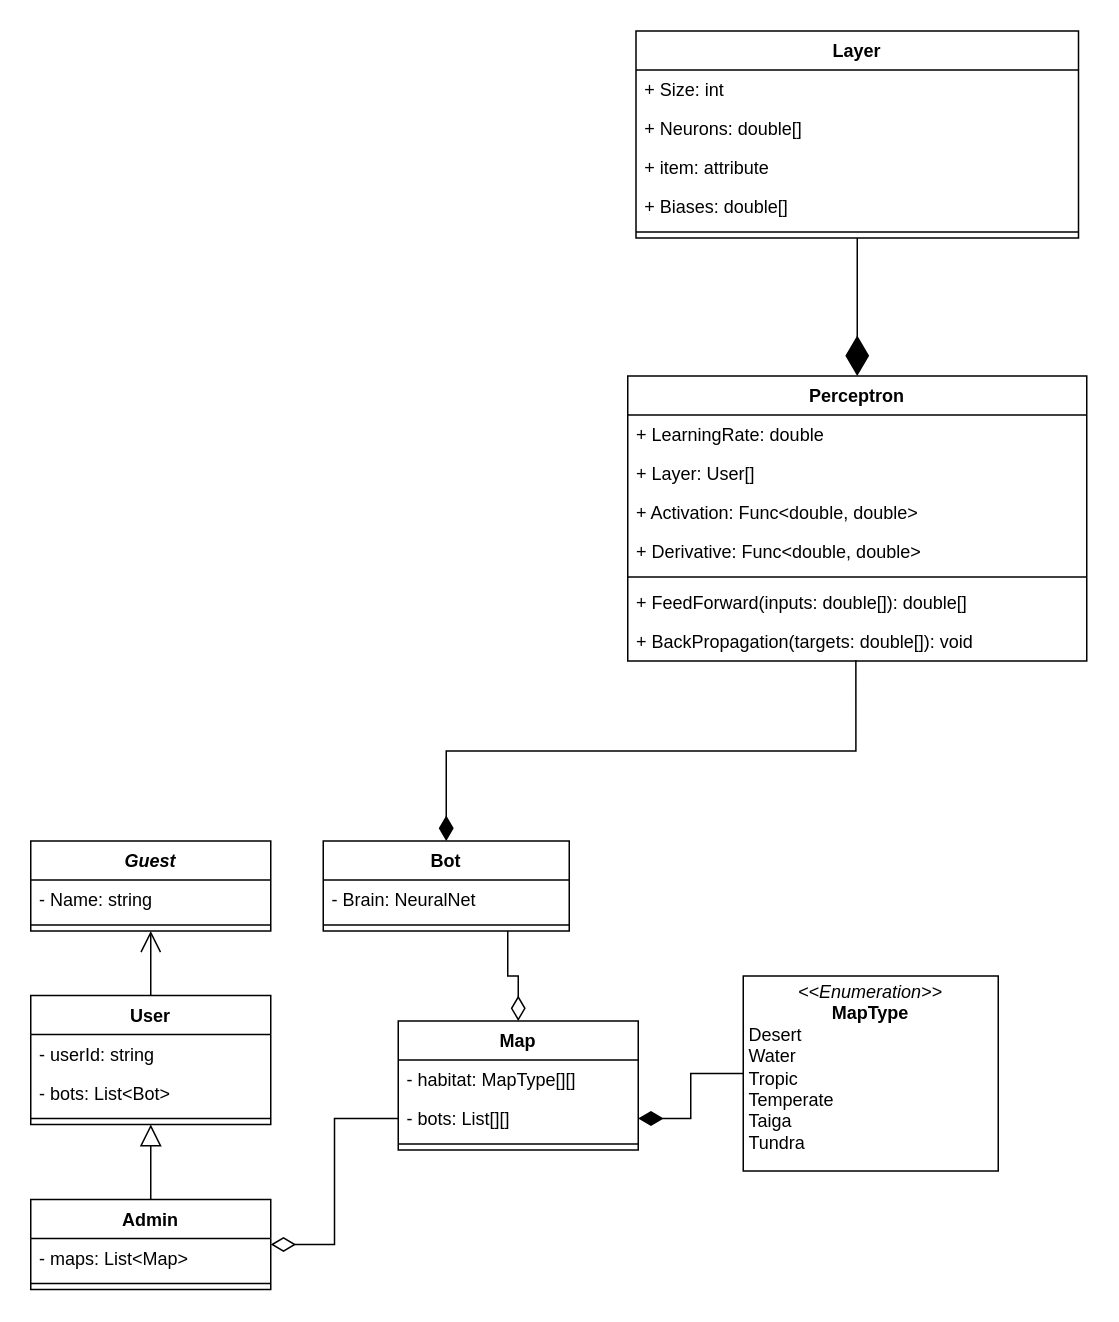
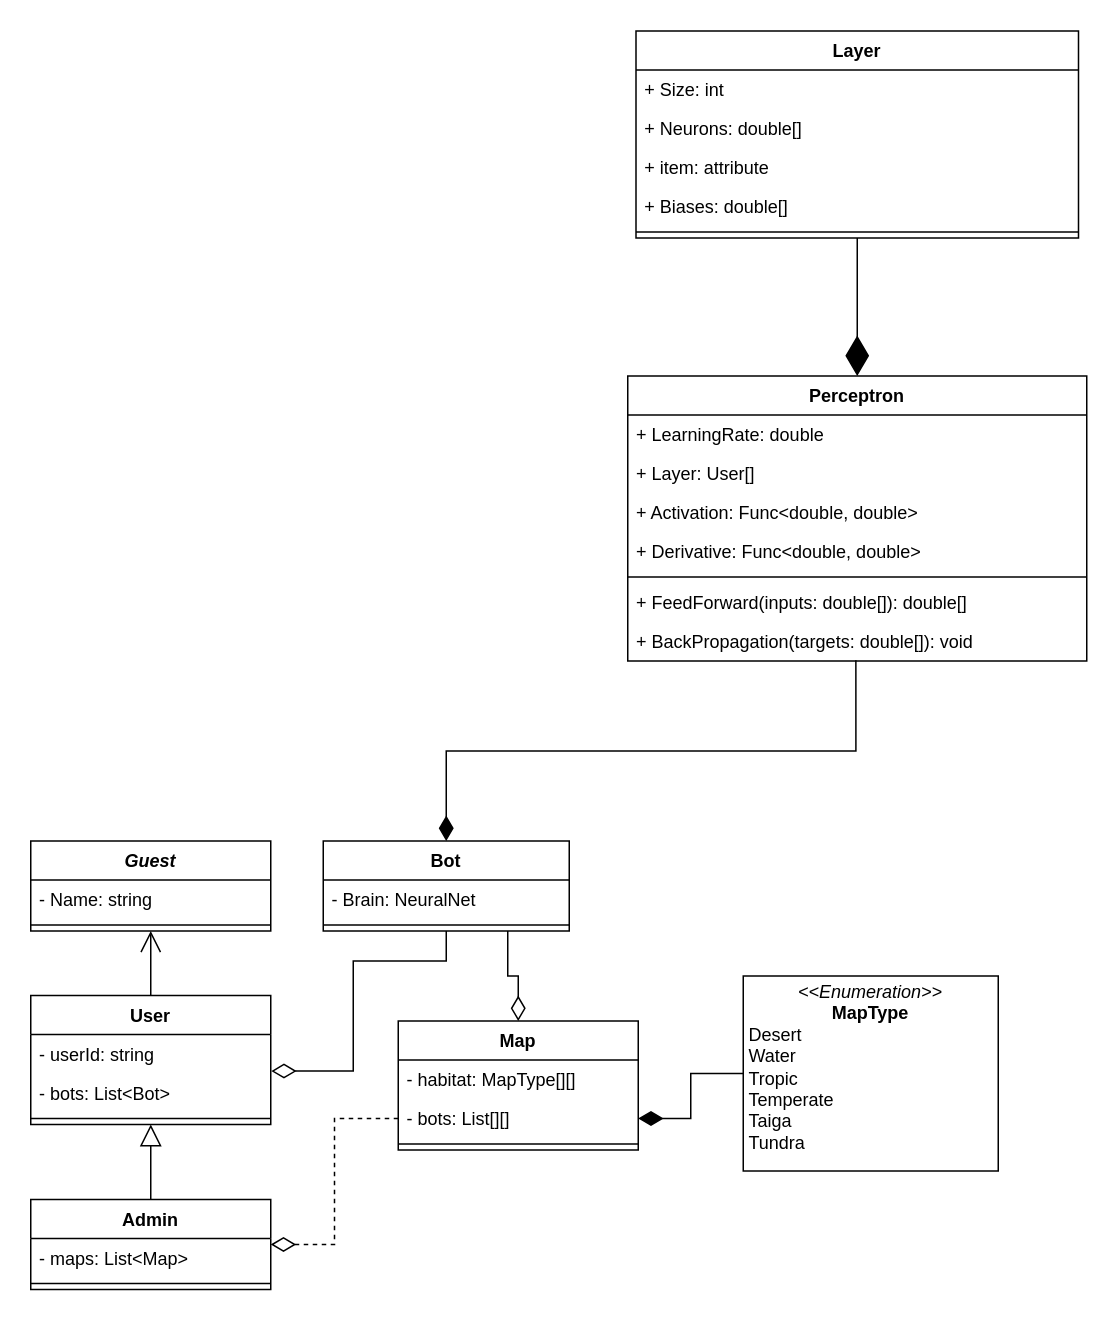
none -> (353, 985)
(335, 1170) -> (335, 1170)
